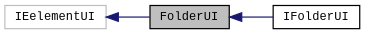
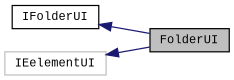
(258, 17) -> (130, 30)
